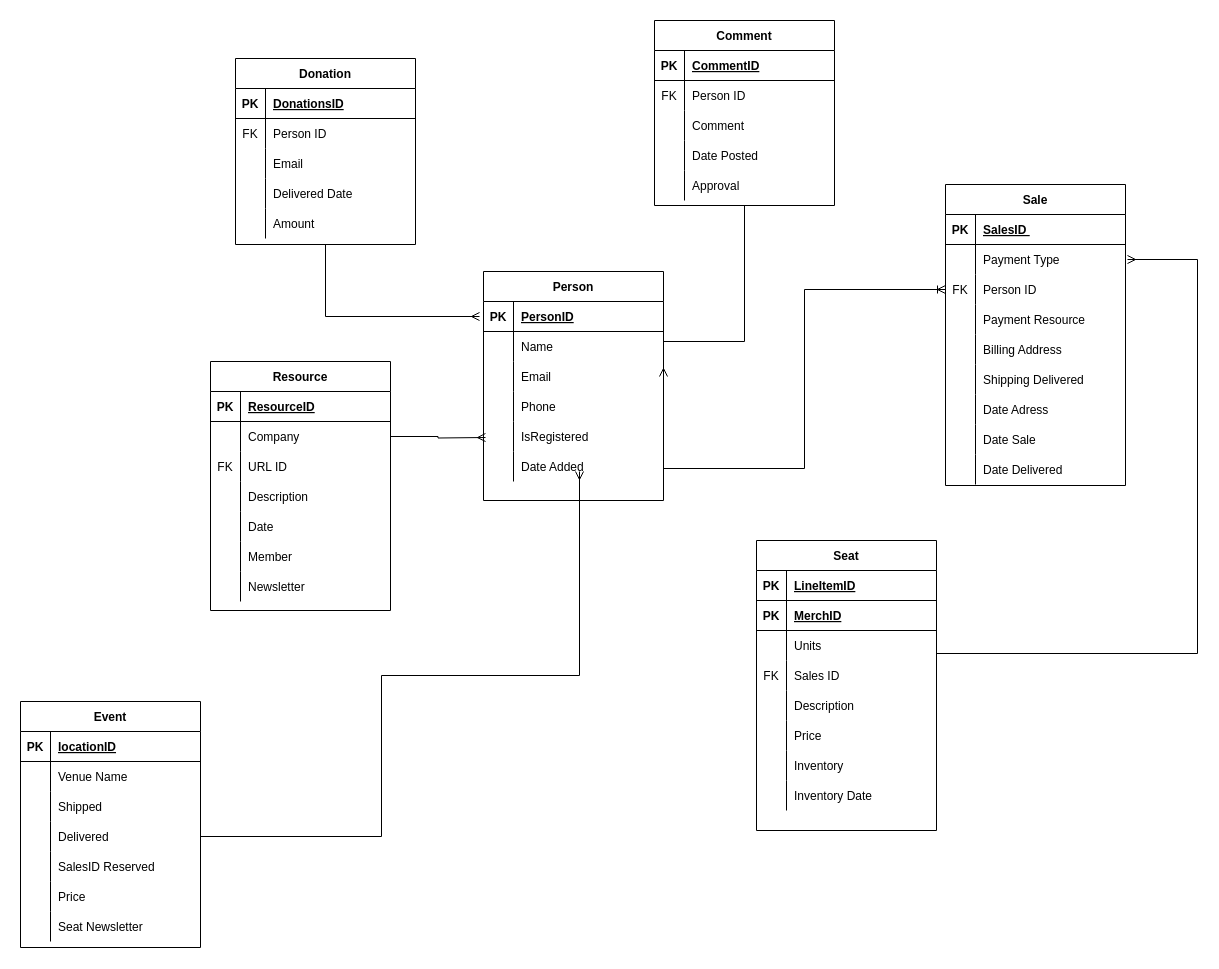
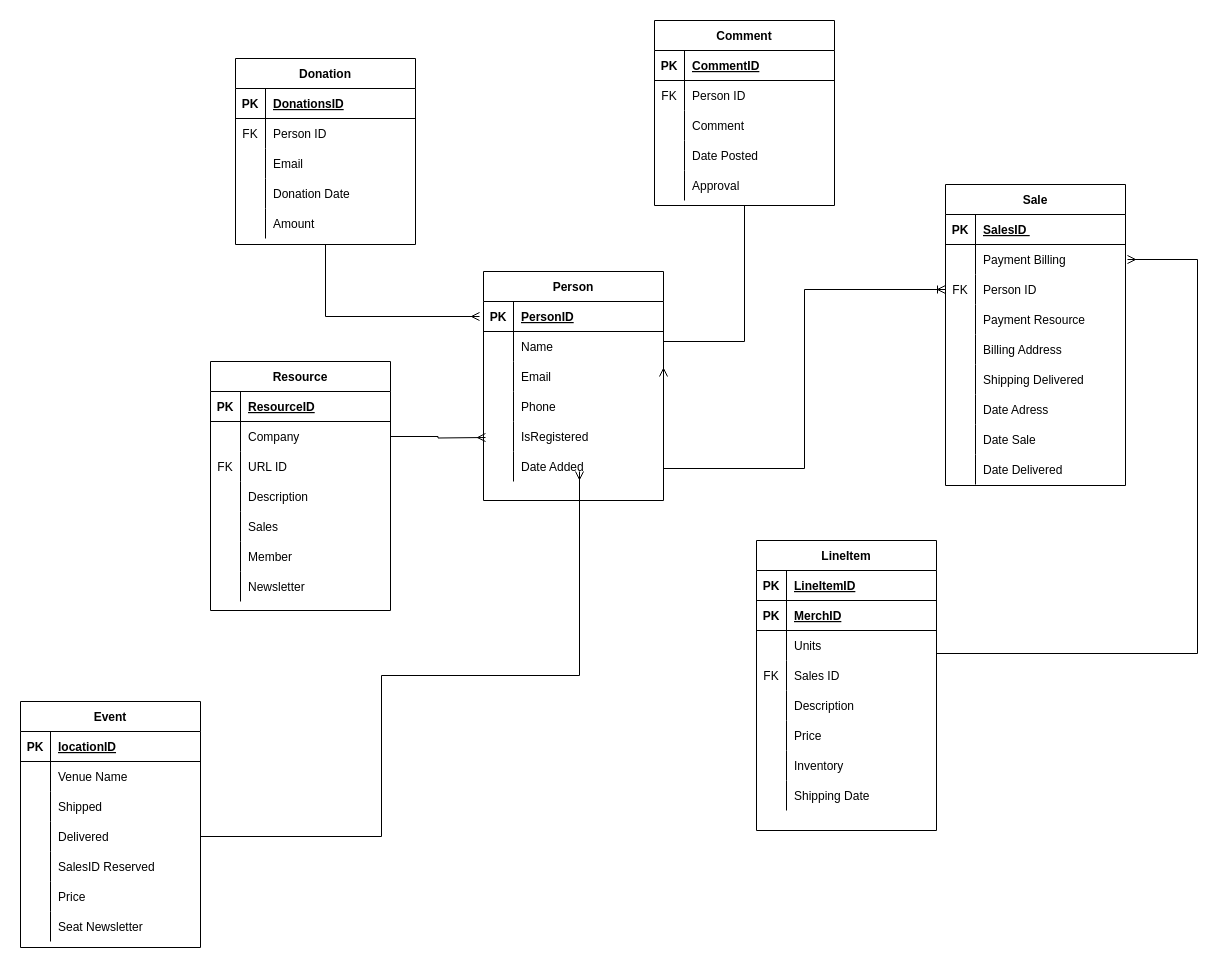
(315, 194) -> (314, 194)
(1022, 260) -> (1026, 260)
(261, 527) -> (263, 527)
(846, 556) -> (846, 556)
(839, 796) -> (833, 796)
